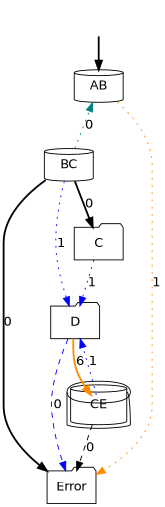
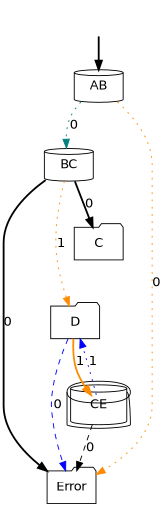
(82, 130) -> (70, 119)
(56, 240) -> (56, 240)
(88, 279) -> none
(157, 283) -> (157, 283)
(81, 362) -> (81, 362)
